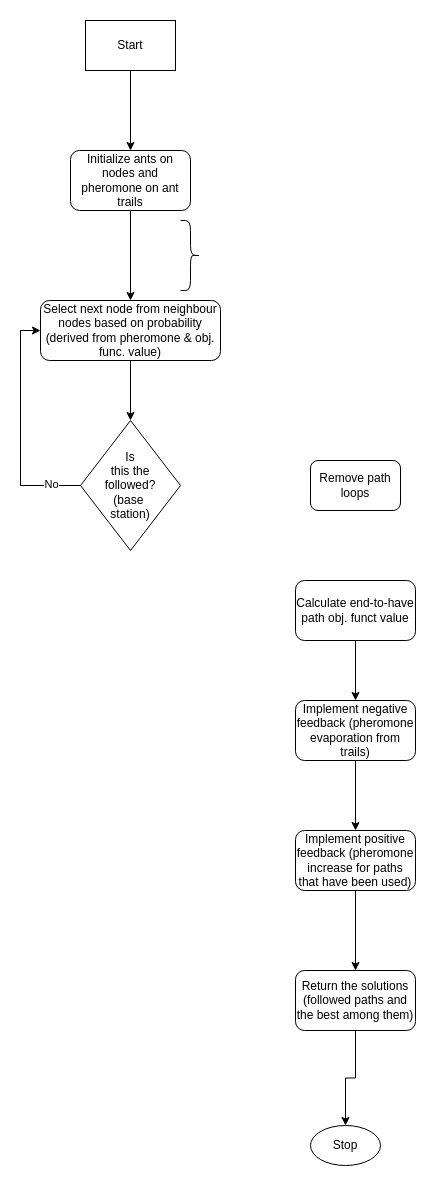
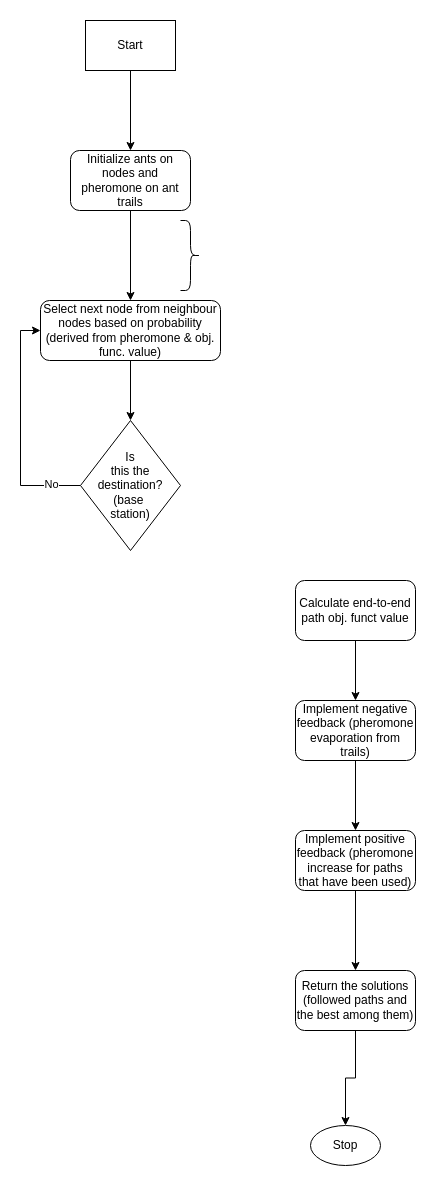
(131, 486) -> (131, 486)
(356, 486) -> none
(356, 611) -> (356, 611)
